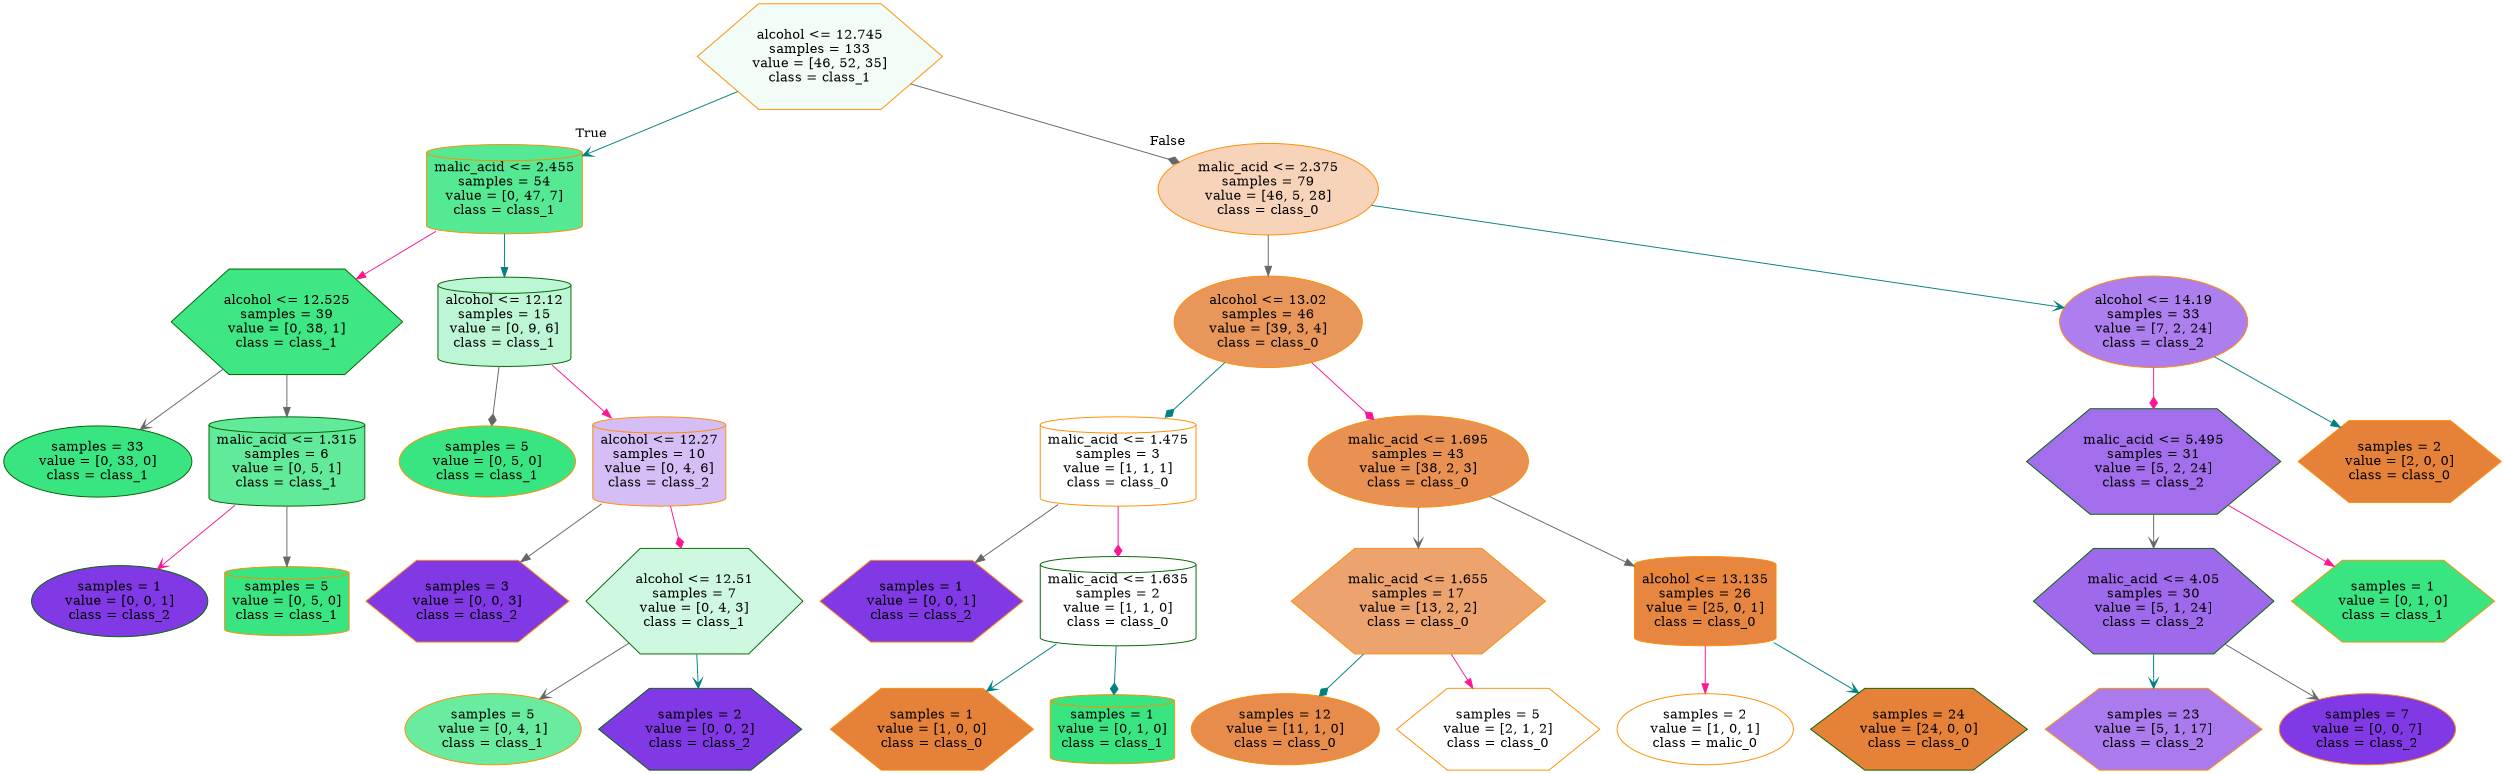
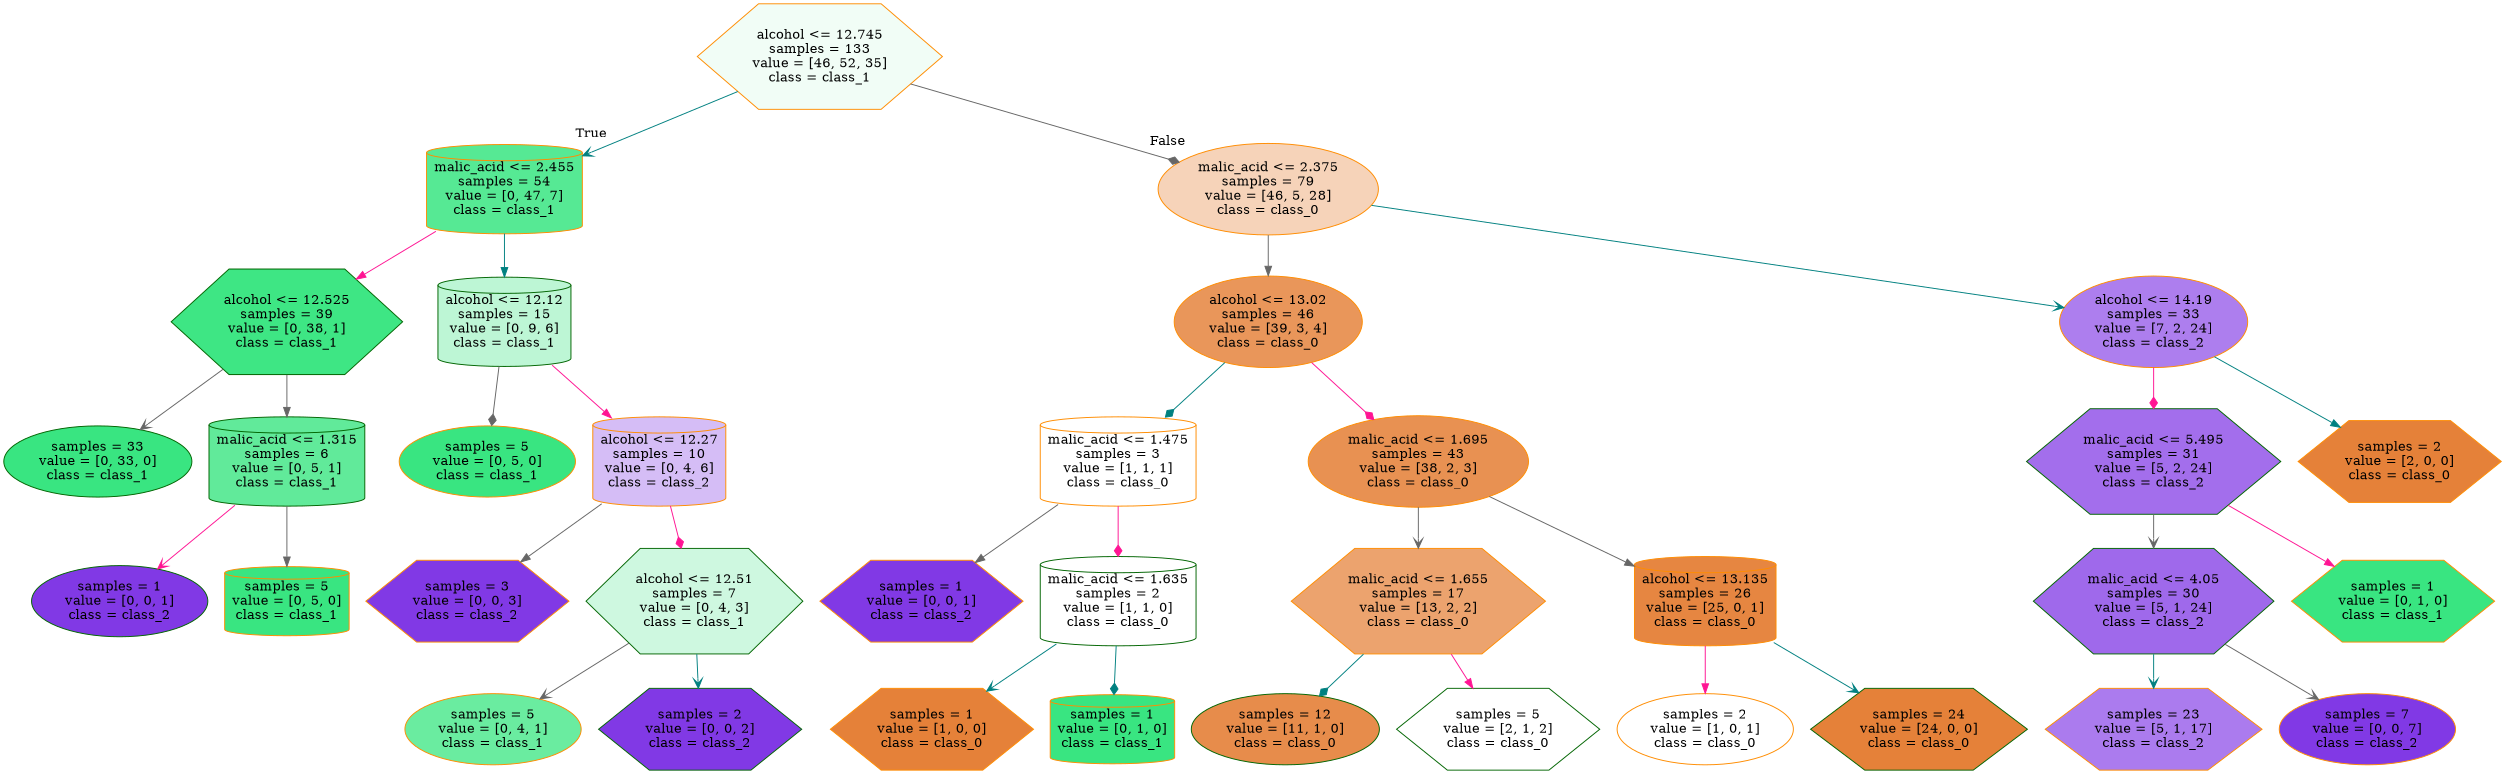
(1285, 729) -> (1285, 729)
(1498, 729) -> (1498, 729)
(1705, 729) -> (1705, 729)
